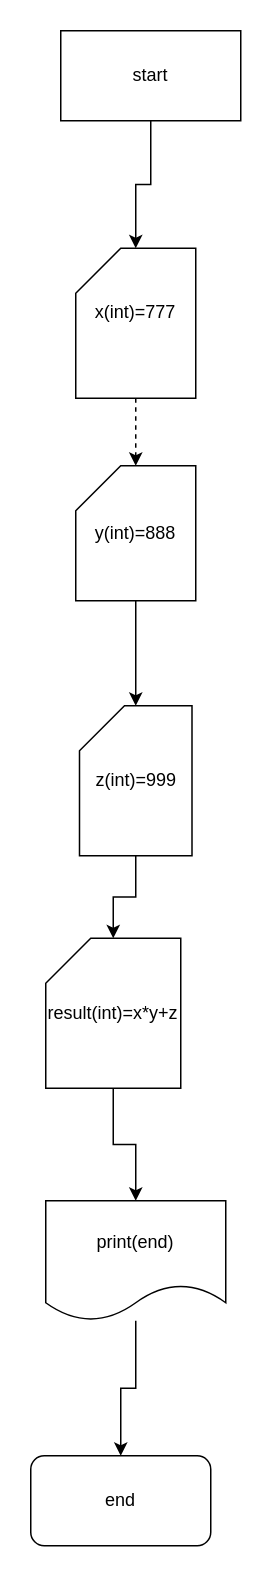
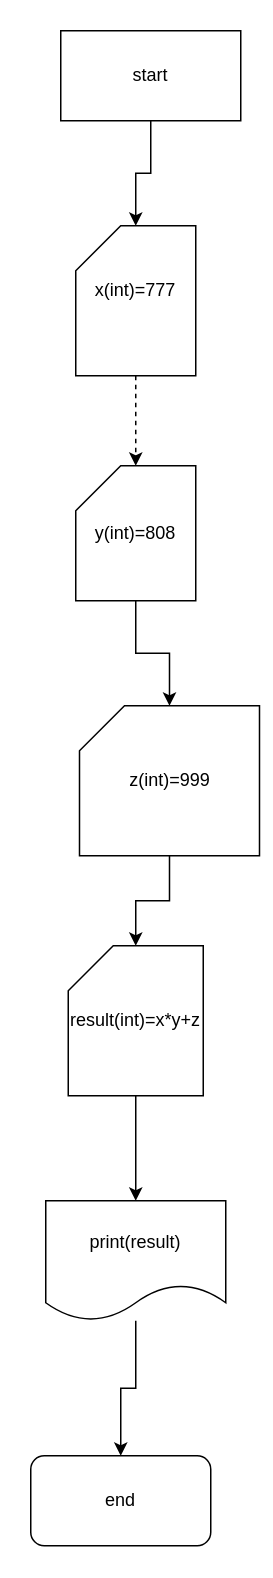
(136, 323) -> (136, 301)
(136, 533) -> (136, 533)
(136, 781) -> (170, 781)
(113, 1013) -> (136, 1021)
(136, 1243) -> (136, 1243)
